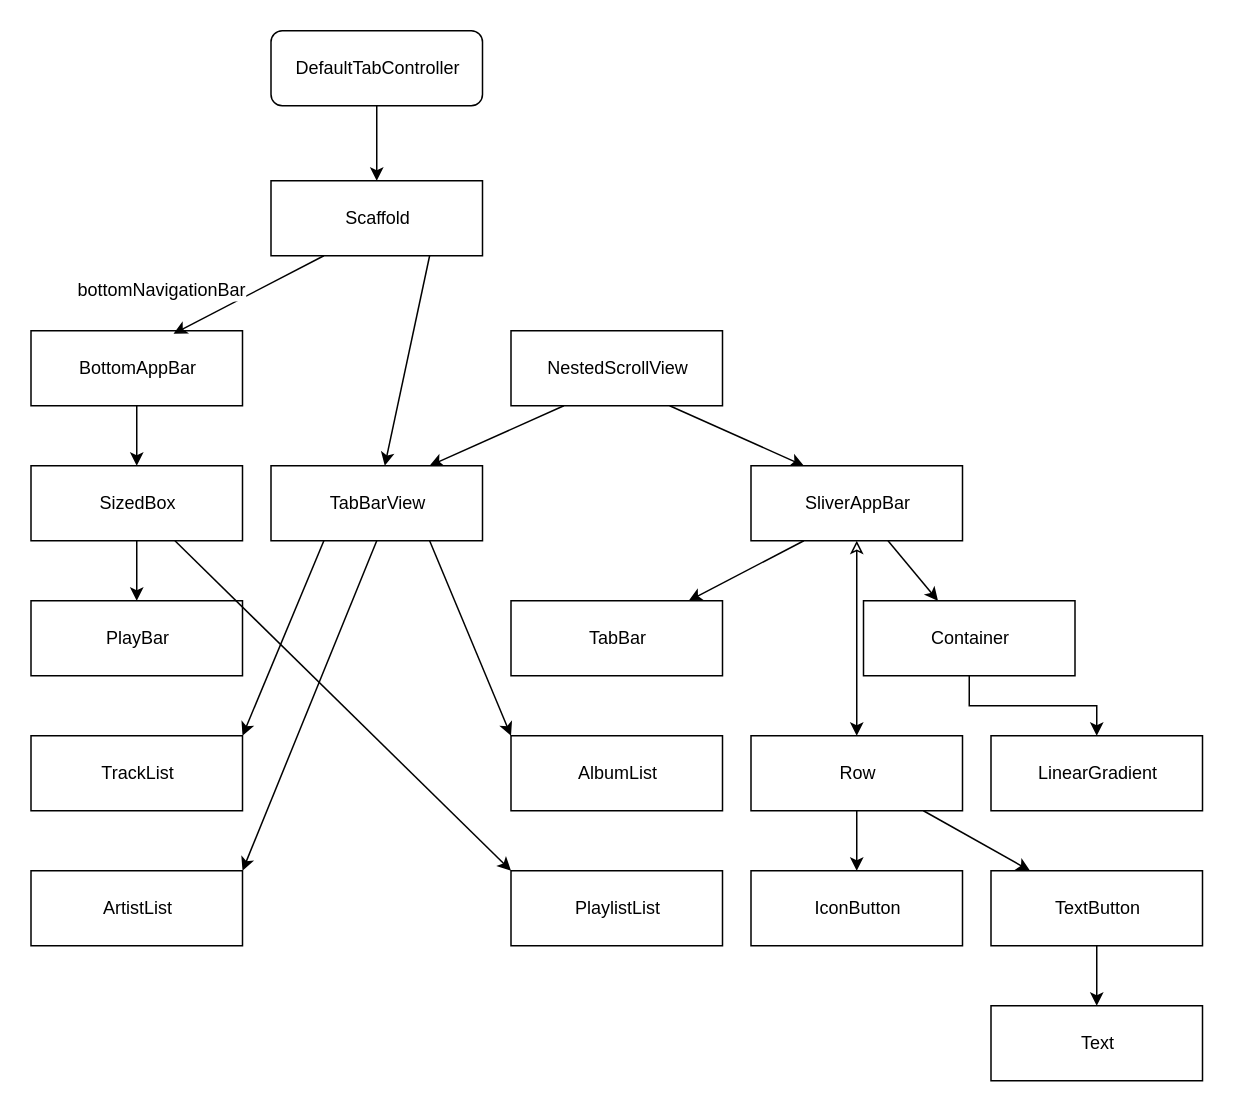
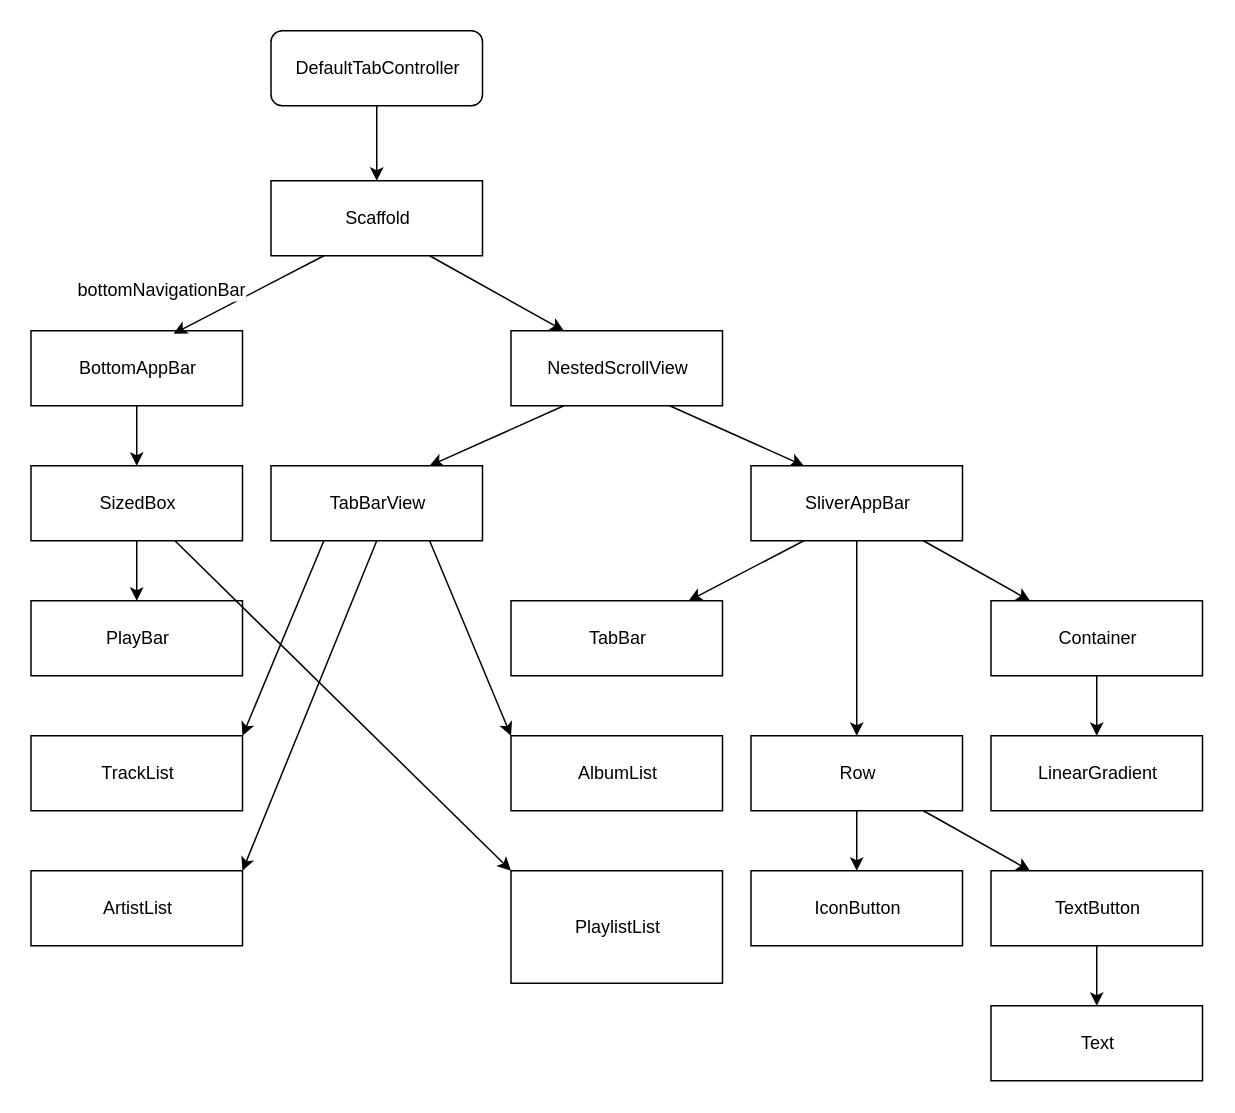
(408, 356) -> (492, 291)
(857, 552) -> (857, 547)
(969, 638) -> (1097, 638)
(617, 908) -> (617, 927)
